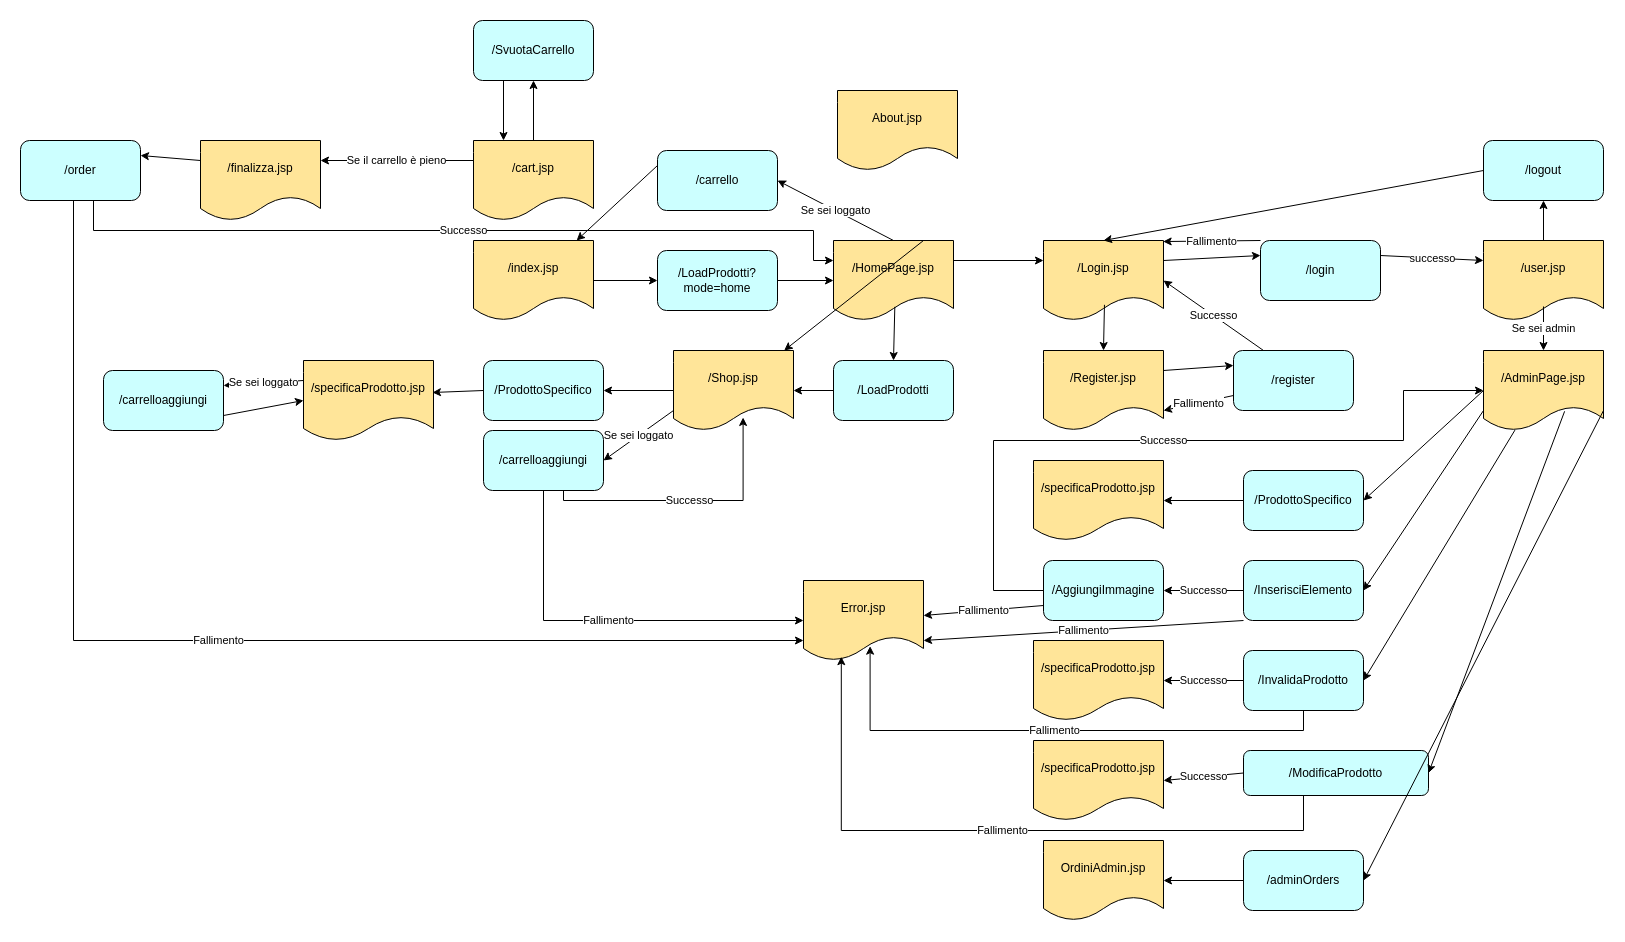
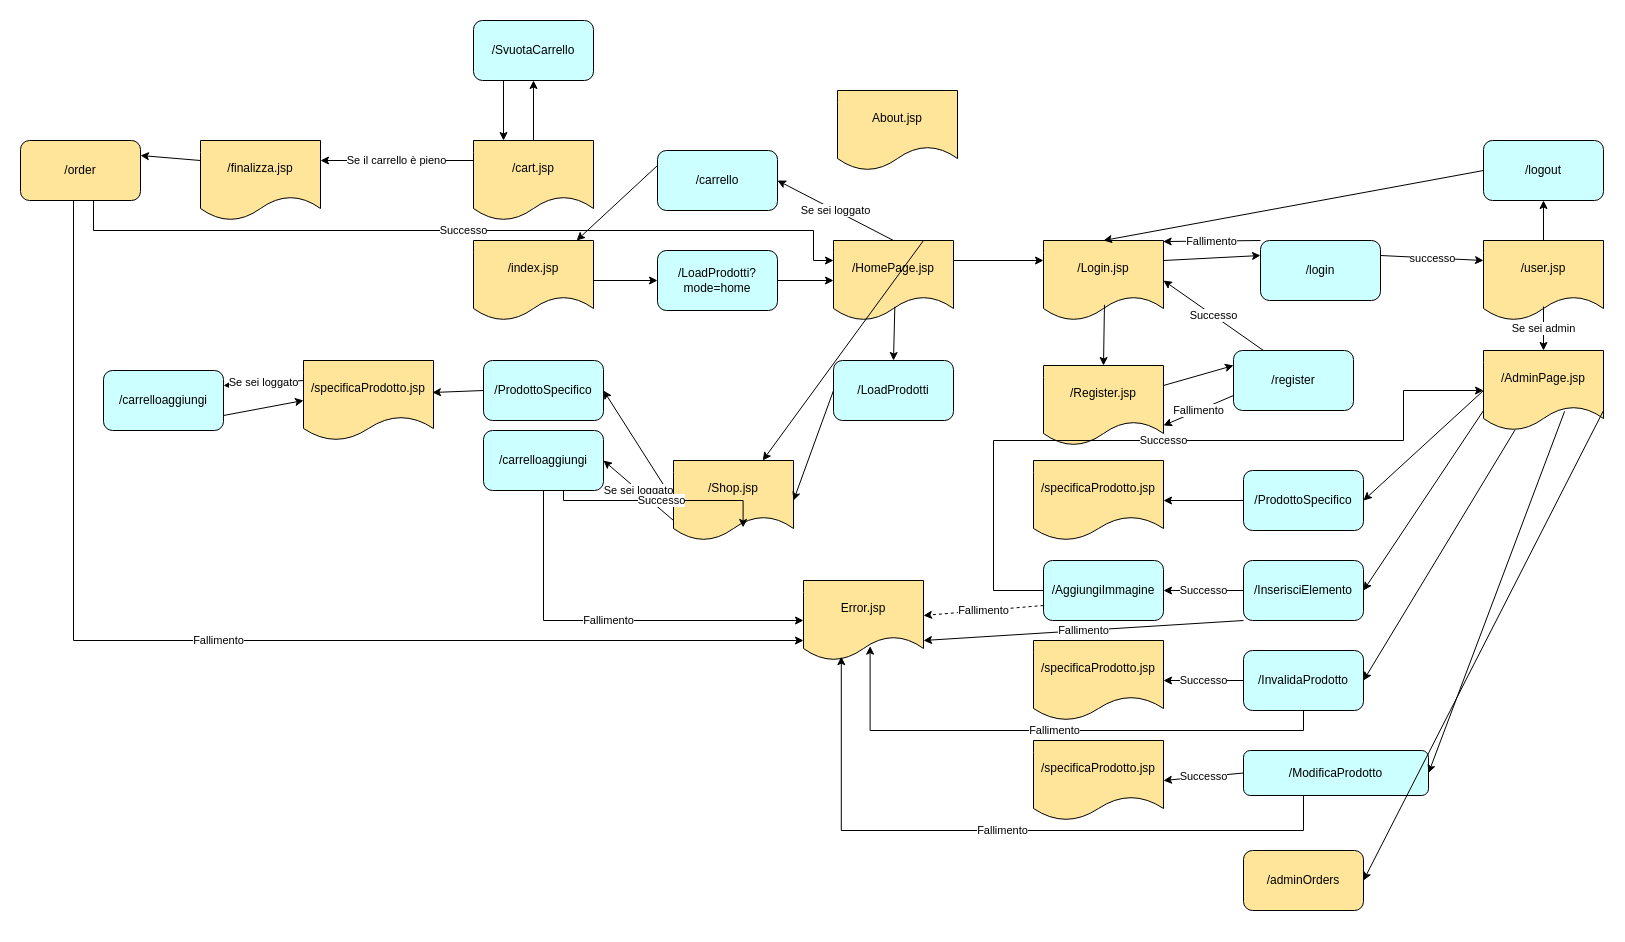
(81, 171) -> (81, 171)
(734, 391) -> (734, 501)
(1104, 391) -> (1104, 406)
(1024, 607) -> (1024, 607)
(1104, 881) -> none
(1207, 881) -> none
(1304, 881) -> (1304, 881)
